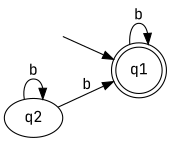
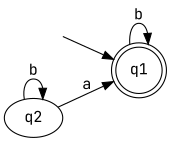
(87, 85) -> (87, 85)
